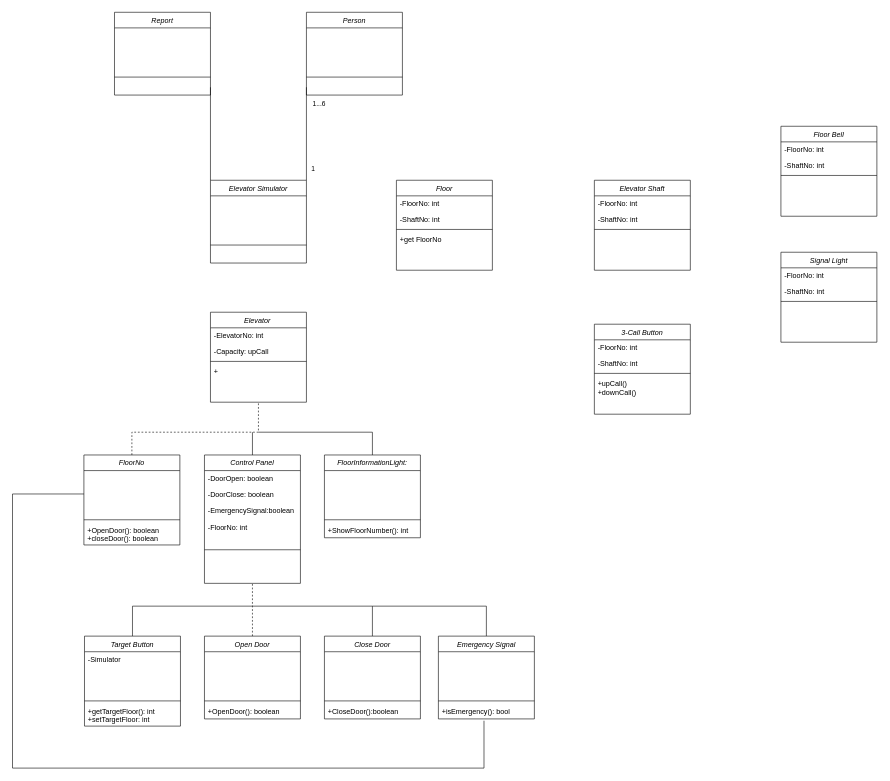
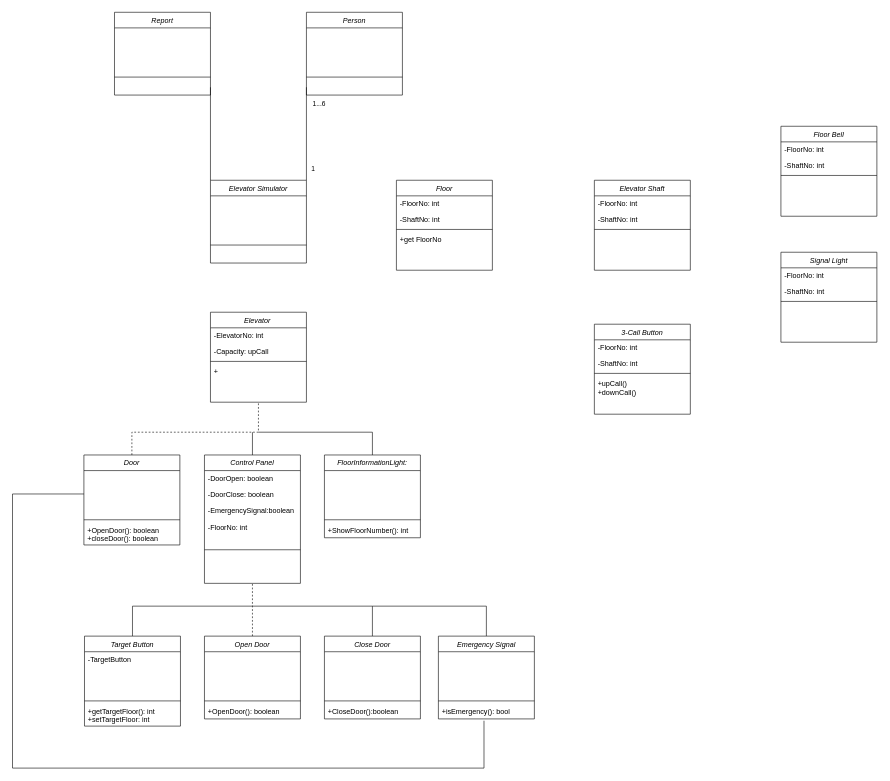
(131, 463) -> (131, 463)
(106, 660) -> (114, 660)
